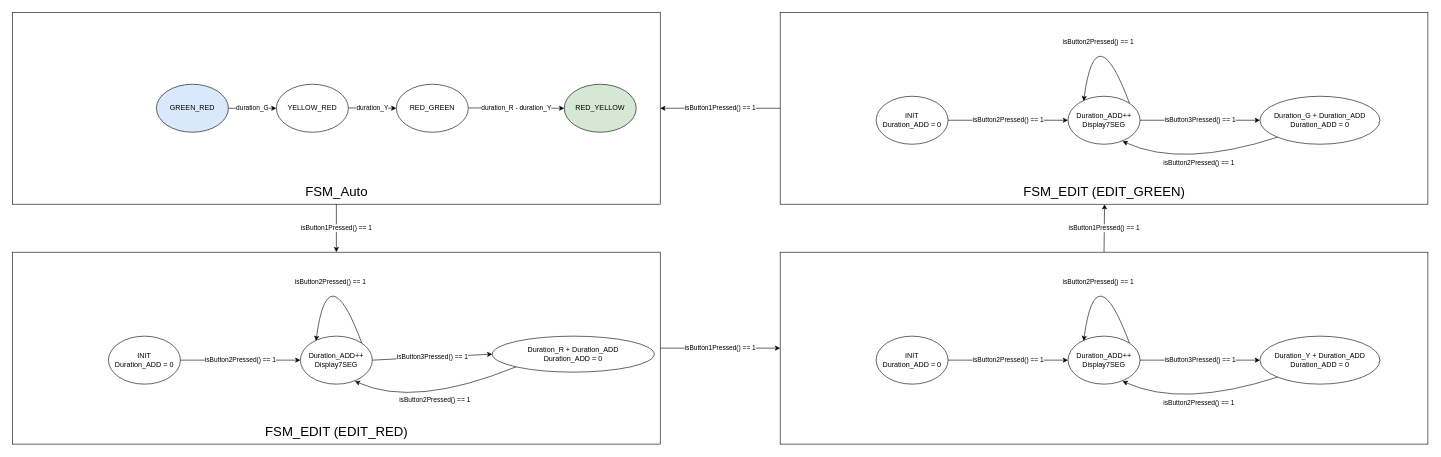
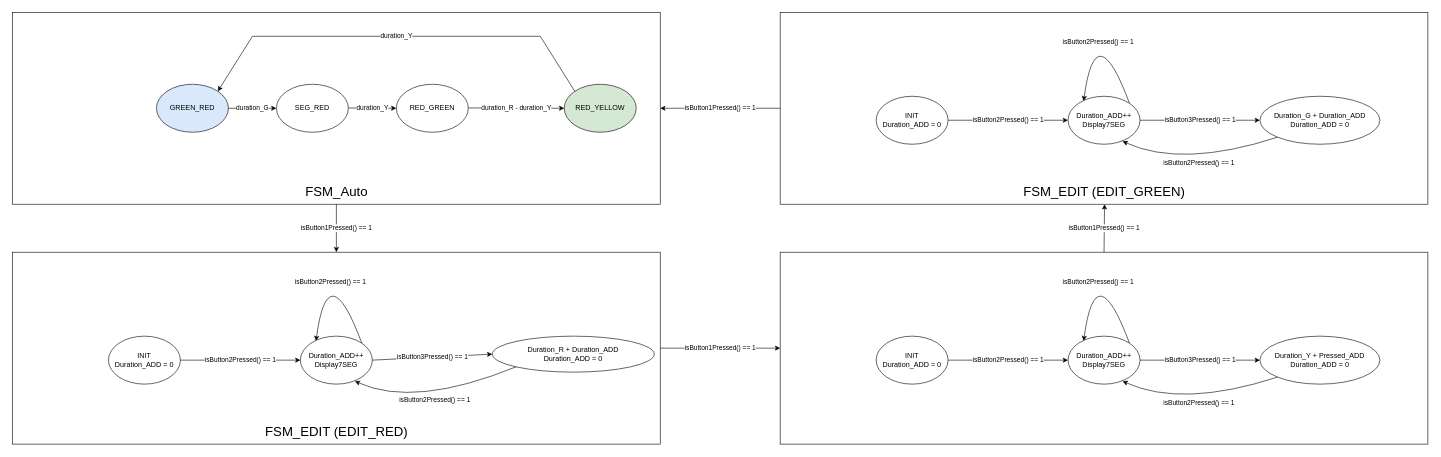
none -> (237, 61)
(312, 108) -> (312, 108)
(1320, 360) -> (1320, 360)
